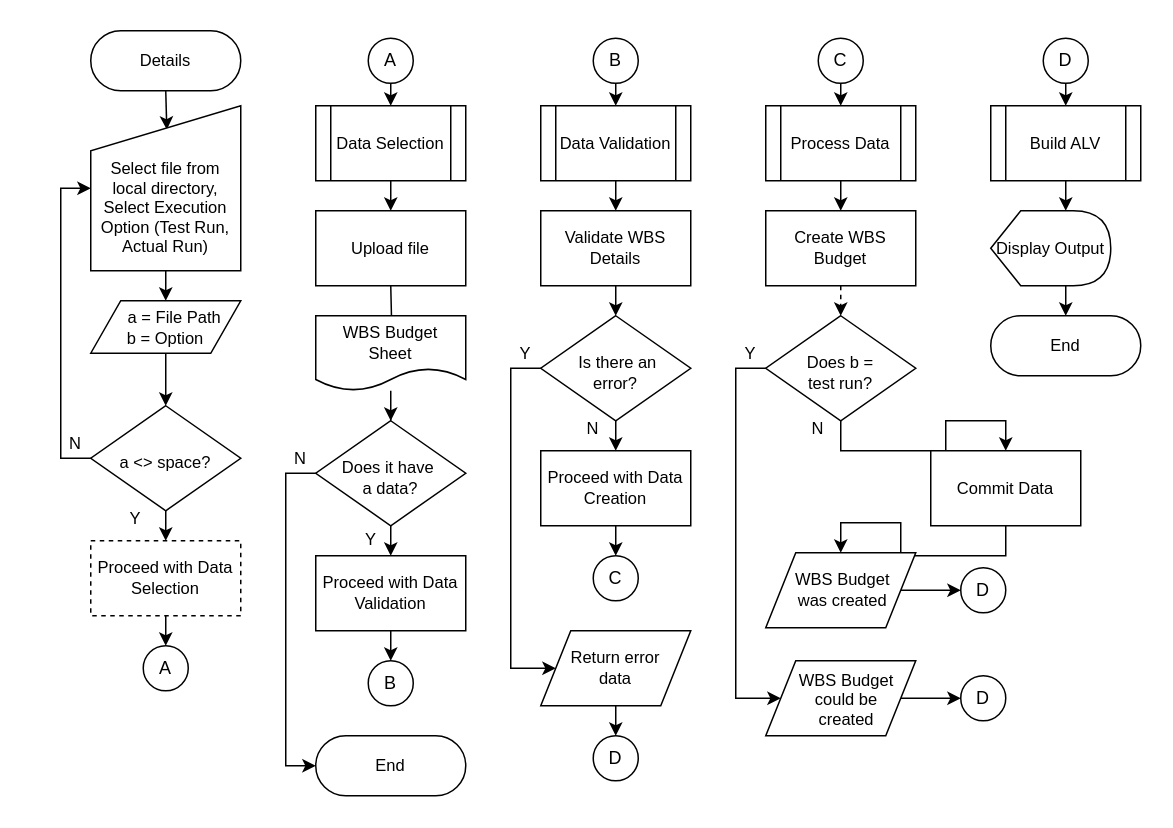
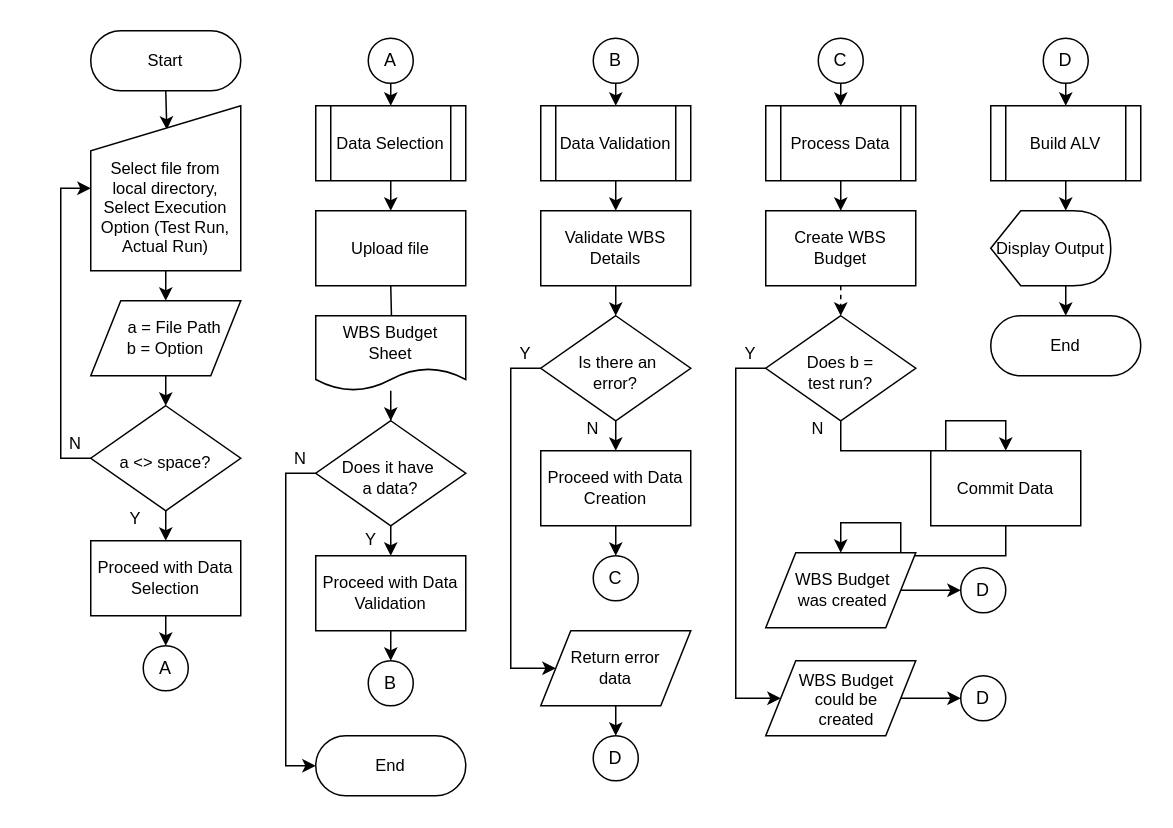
(166, 61) -> (166, 61)
(166, 327) -> (166, 338)
(166, 578) -> (166, 578)
